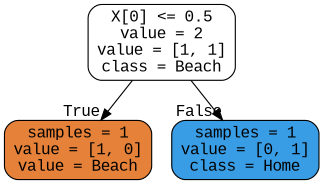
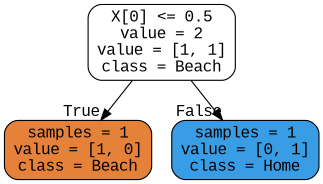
(78, 150) -> (78, 150)
